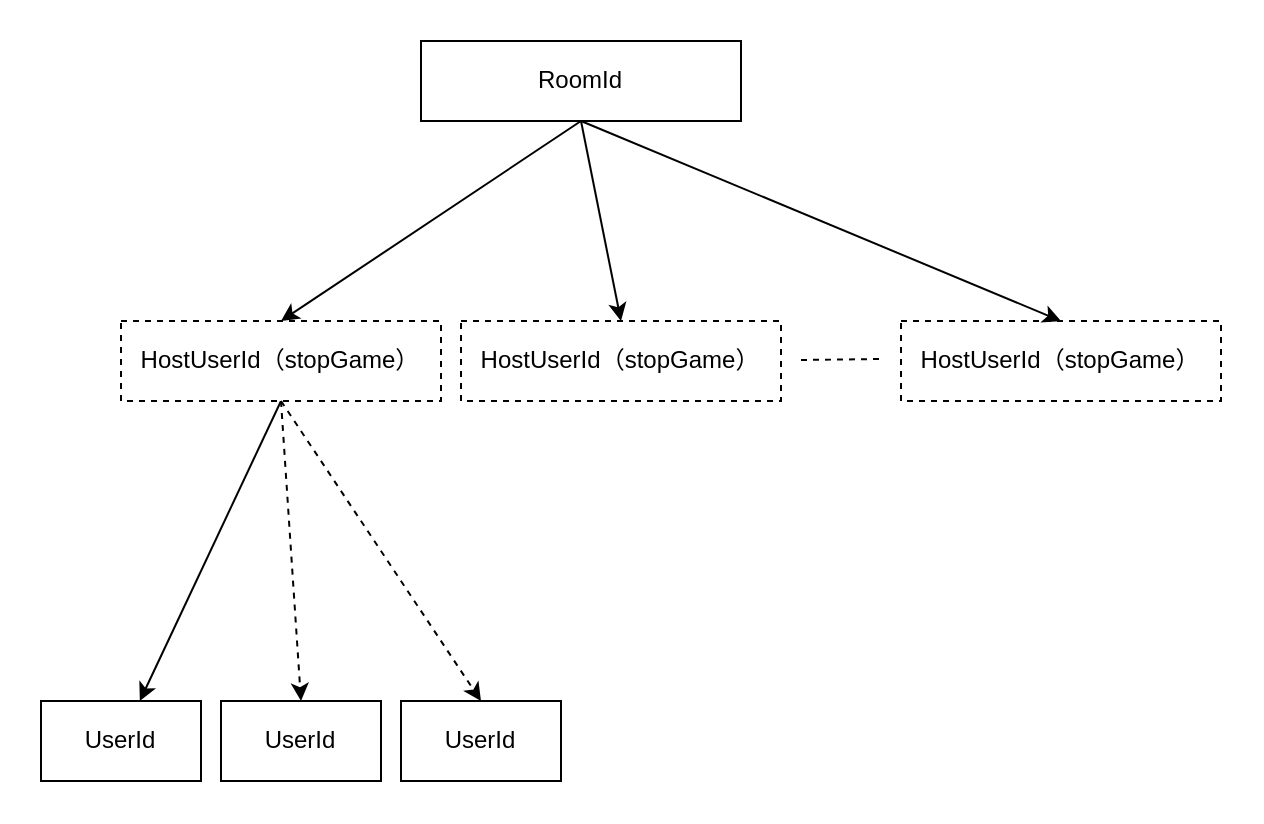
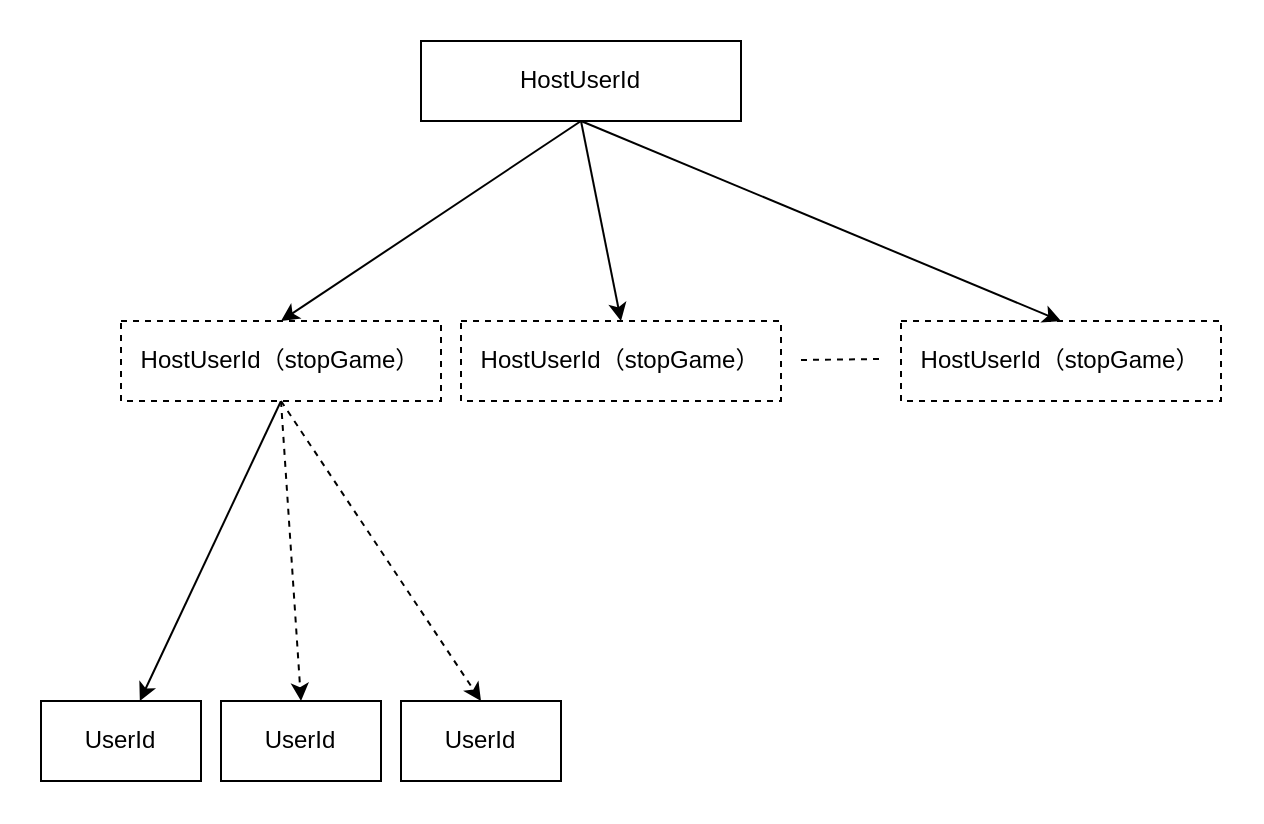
(581, 81) -> (581, 81)
